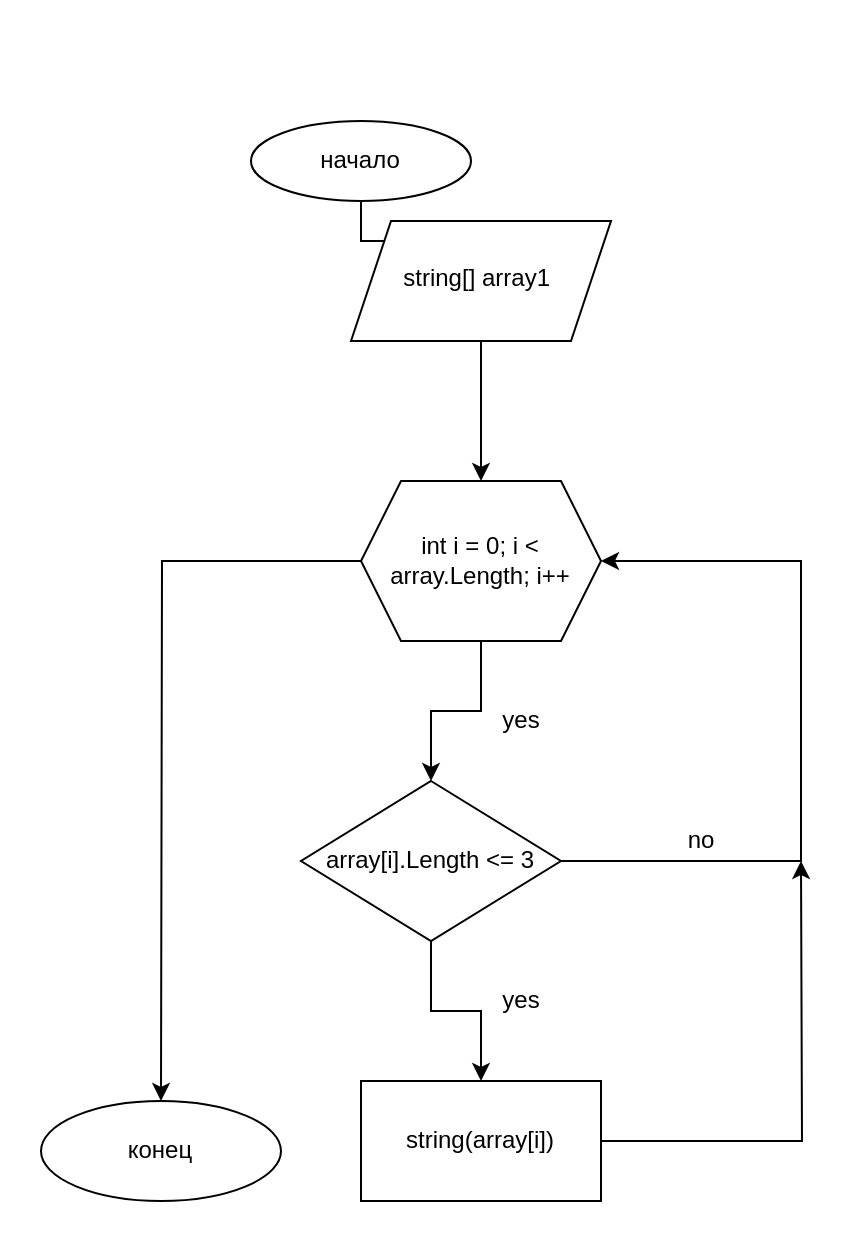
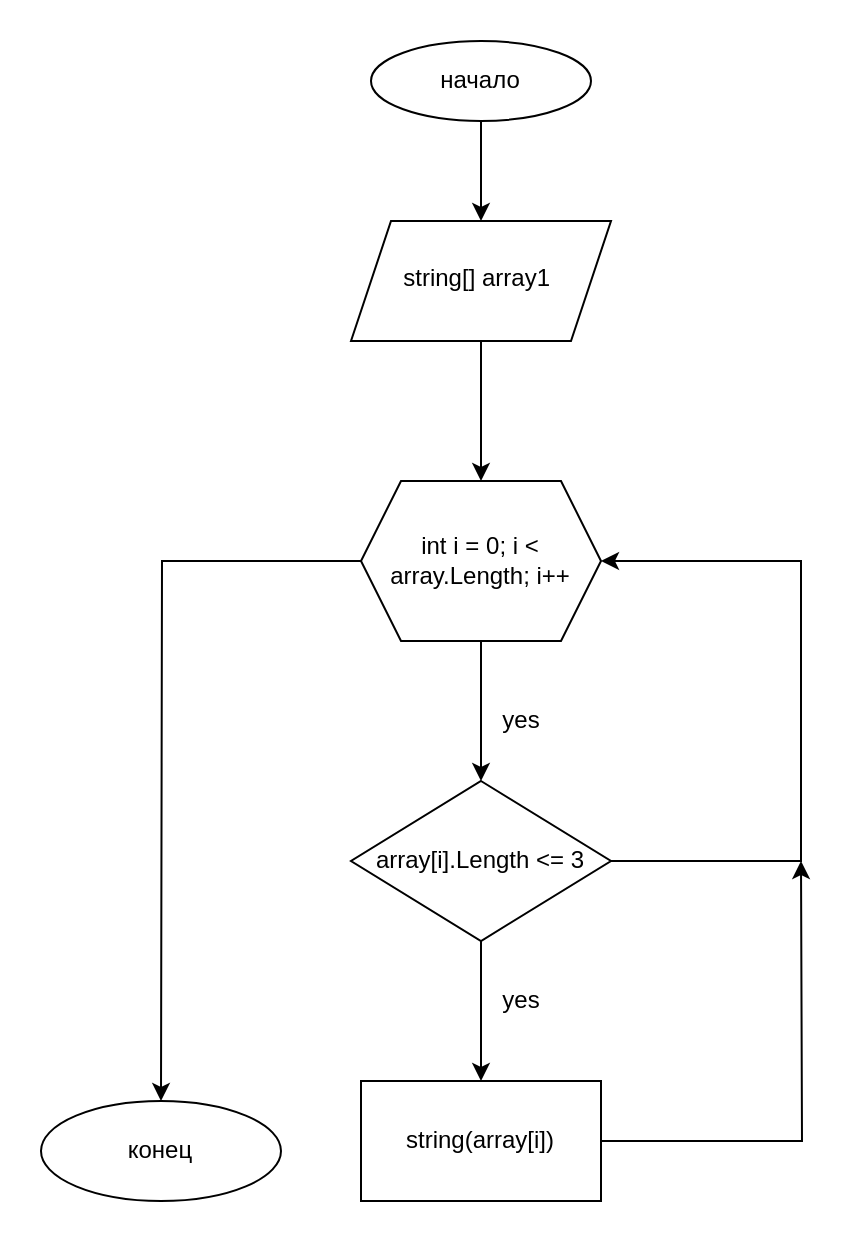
(361, 161) -> (481, 81)
(701, 841) -> none
(431, 861) -> (481, 861)
